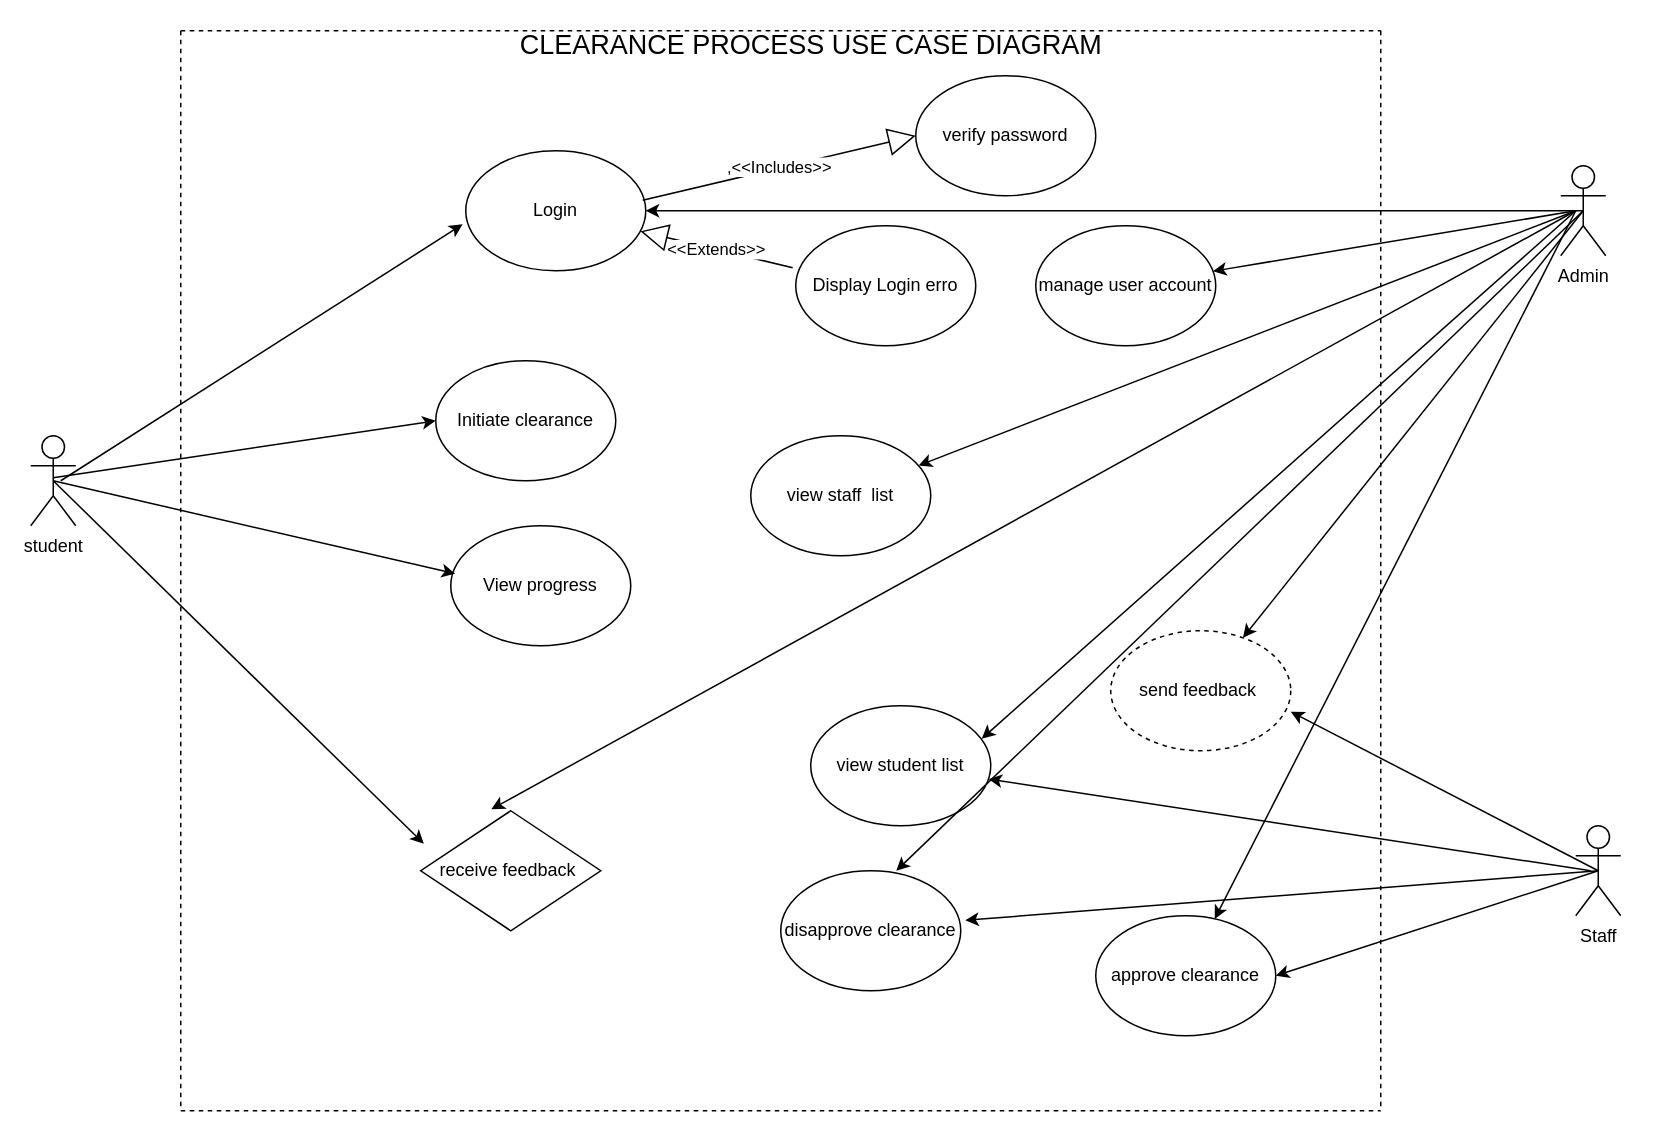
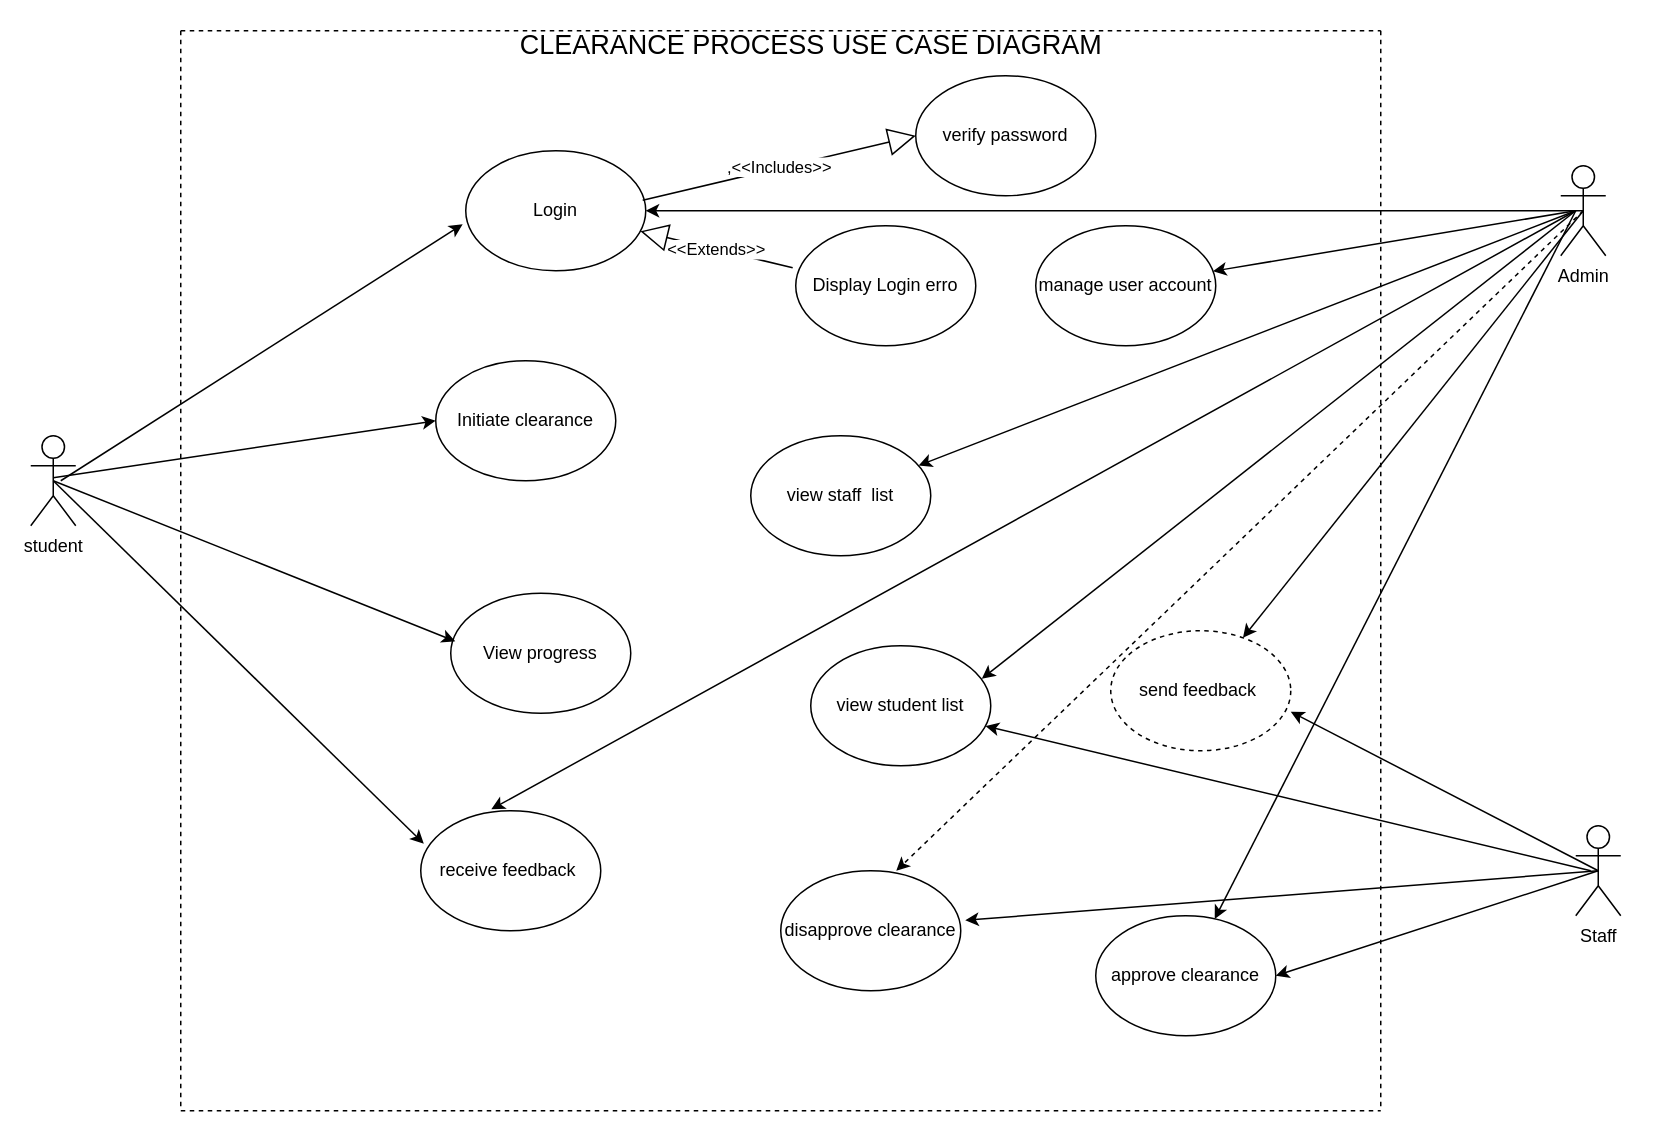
(1233, 547) -> (1233, 547)
(541, 586) -> (541, 653)
(901, 766) -> (901, 706)
(511, 871) -> (511, 871)
